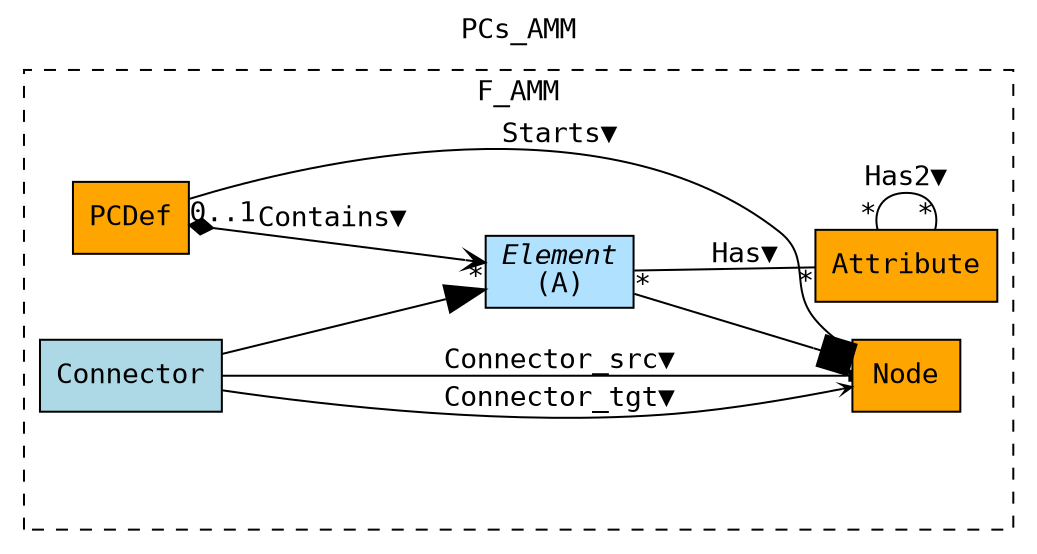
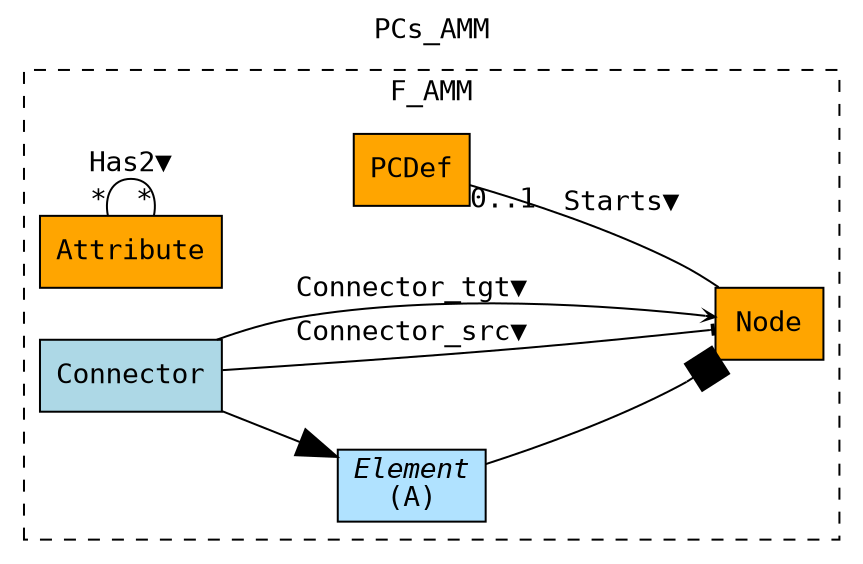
(339, 244) -> none
(725, 269) -> none
